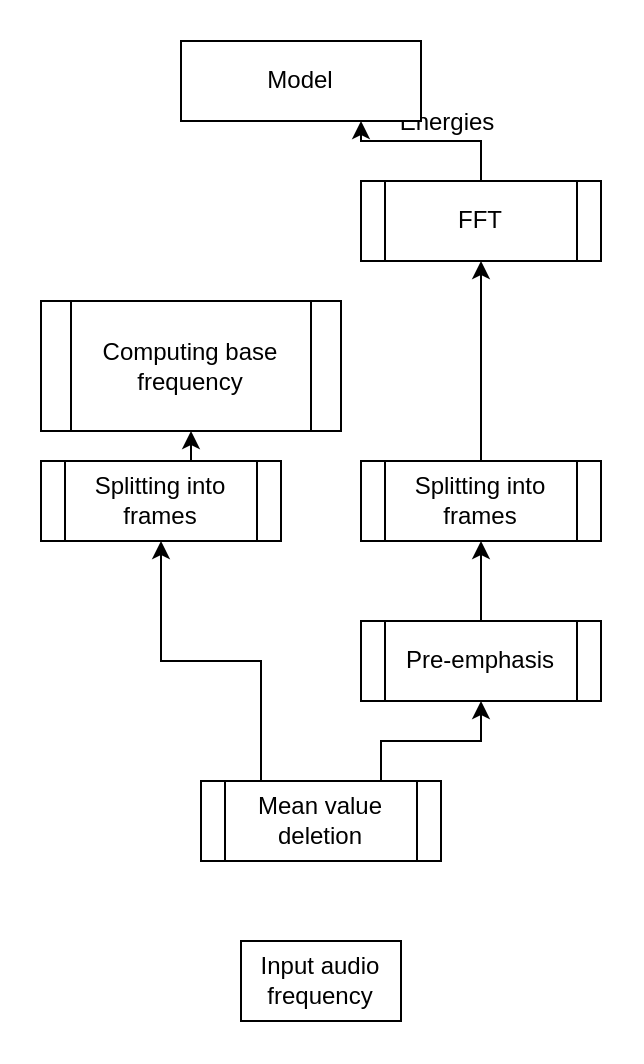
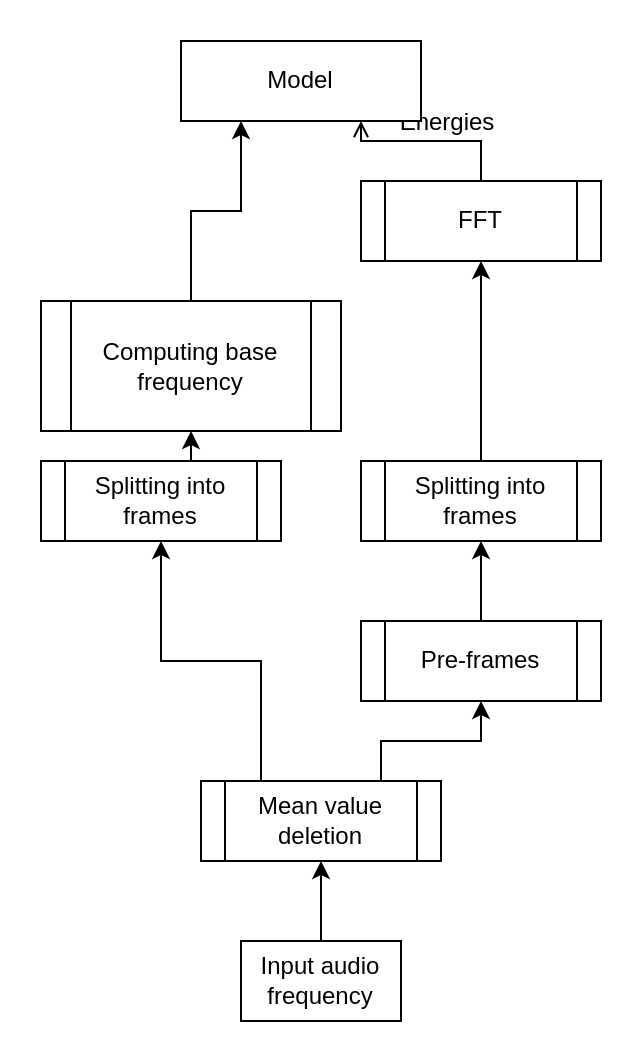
(361, 136) -> (361, 132)
none -> (209, 211)
(481, 661) -> (481, 661)
none -> (321, 908)
